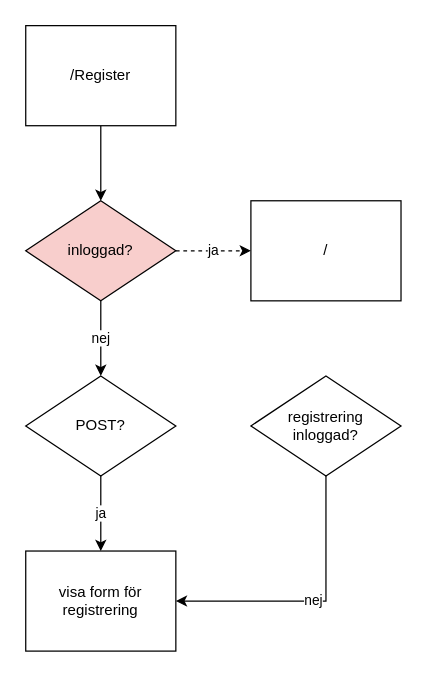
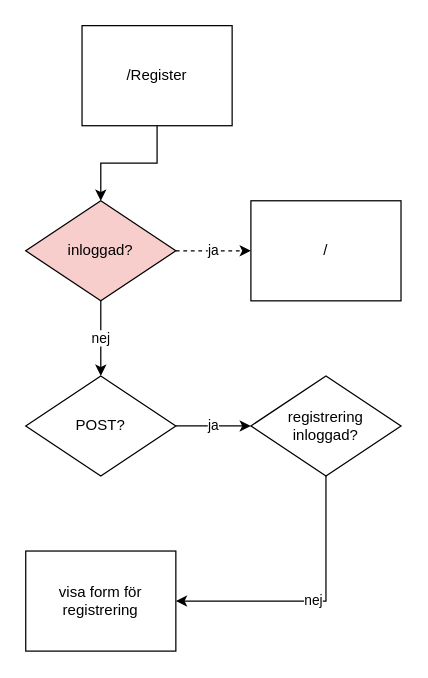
(101, 76) -> (157, 76)
(101, 509) -> (209, 426)
